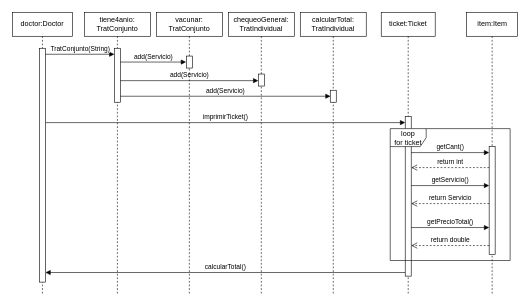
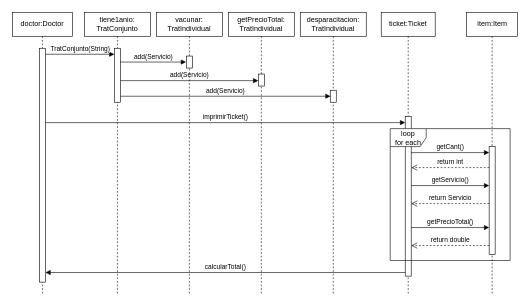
(117, 24) -> (117, 24)
(189, 24) -> (189, 24)
(261, 24) -> (261, 24)
(333, 24) -> (333, 24)
(408, 138) -> (408, 138)
